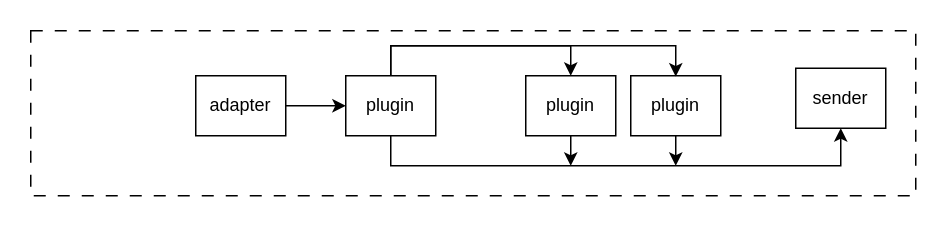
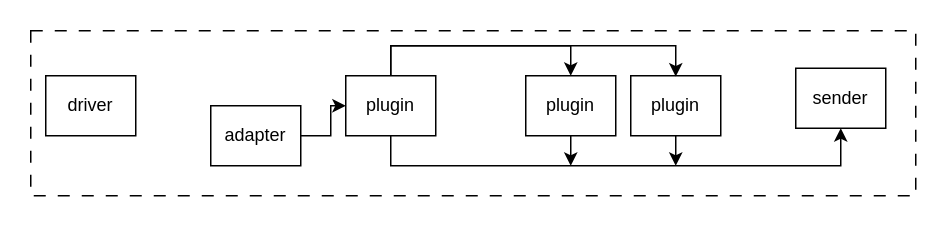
none -> (91, 106)
(241, 106) -> (256, 136)
